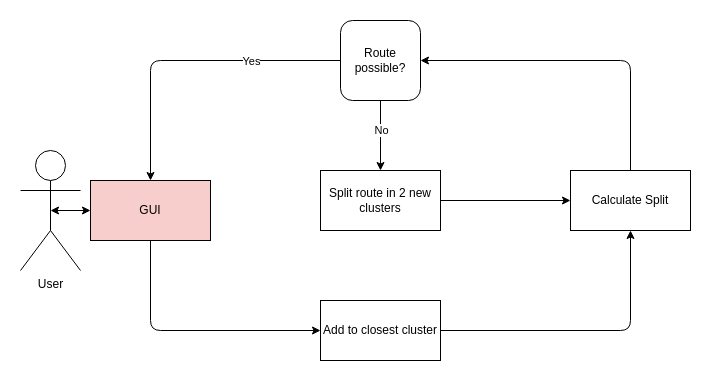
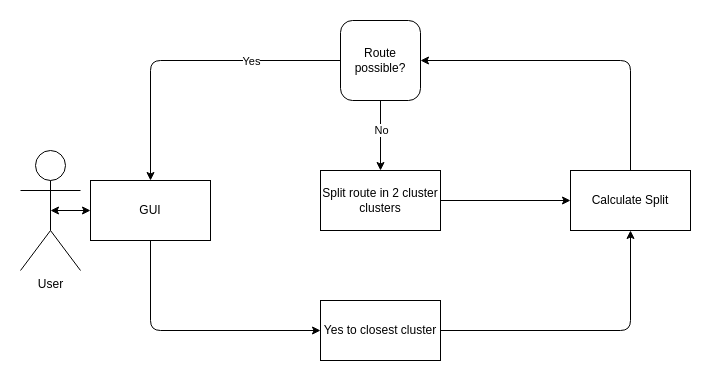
(381, 201) -> (381, 201)
(151, 211) -> (151, 211)
(381, 331) -> (381, 331)
